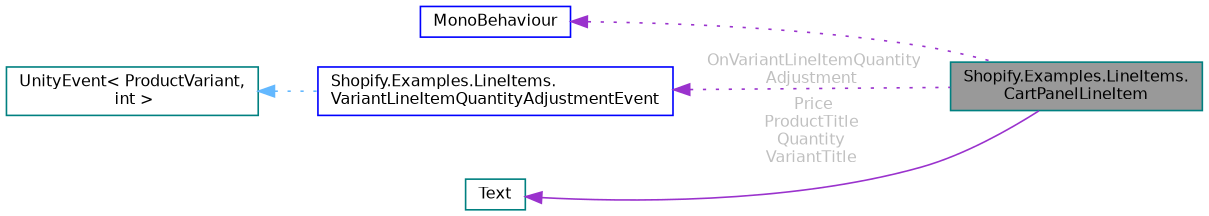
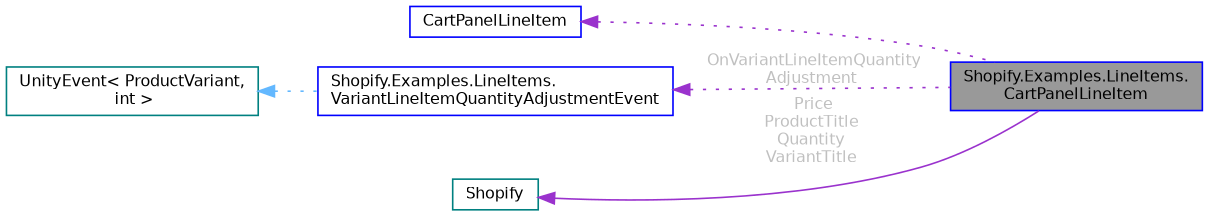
(495, 22) -> (495, 22)
(1076, 86) -> (1076, 86)
(495, 194) -> (495, 194)
